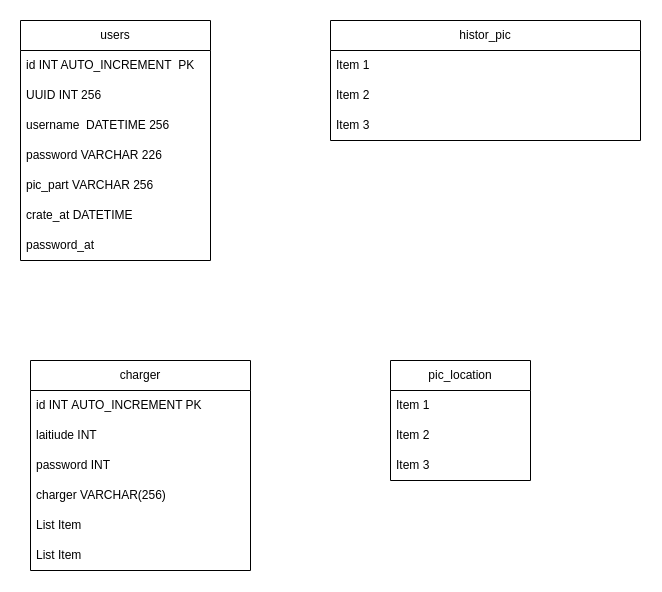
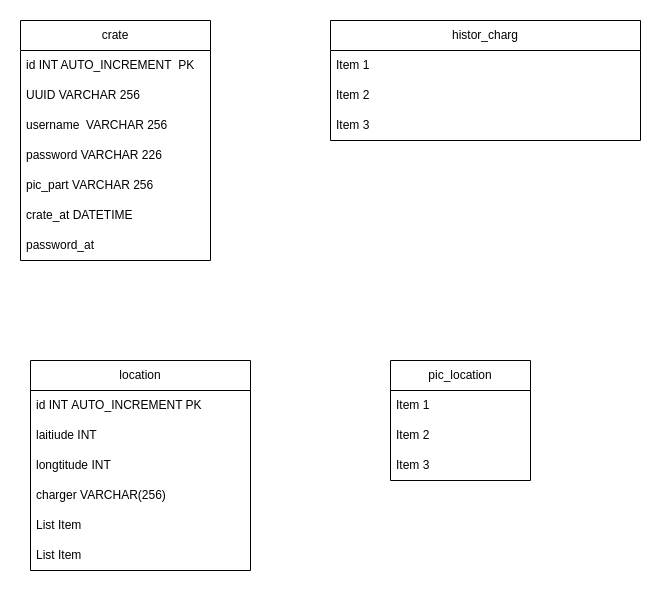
(116, 36) -> (116, 36)
(486, 36) -> (486, 36)
(64, 96) -> (77, 96)
(97, 126) -> (94, 126)
(141, 376) -> (141, 376)
(75, 466) -> (79, 466)
